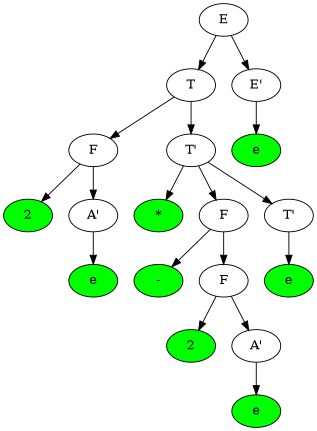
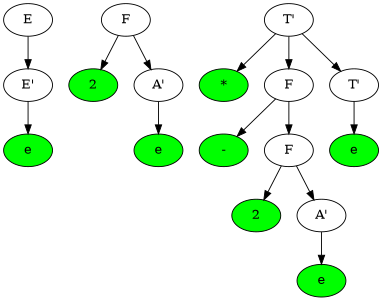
(191, 85) -> none
